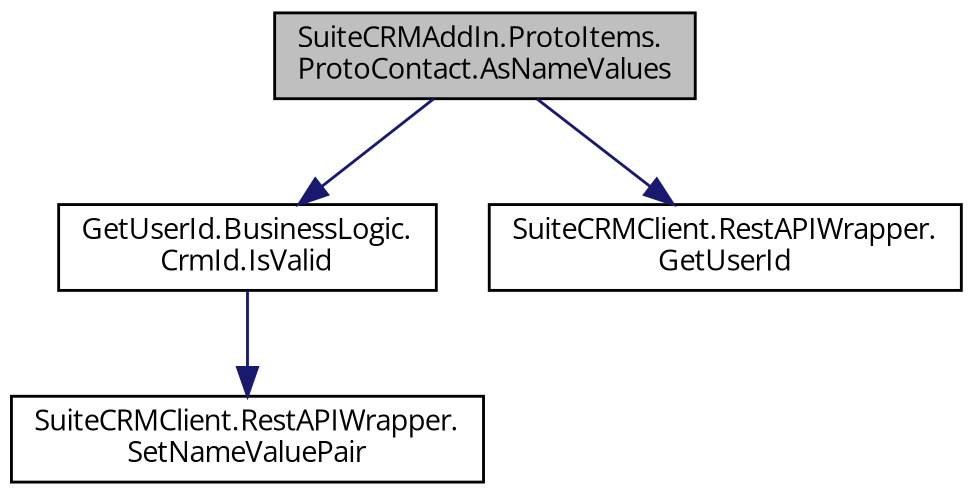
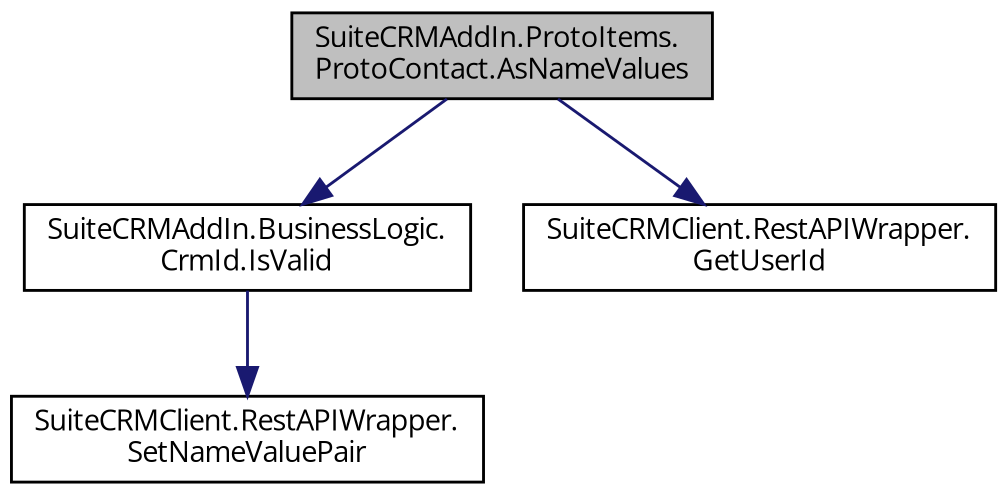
(247, 247) -> (247, 247)
